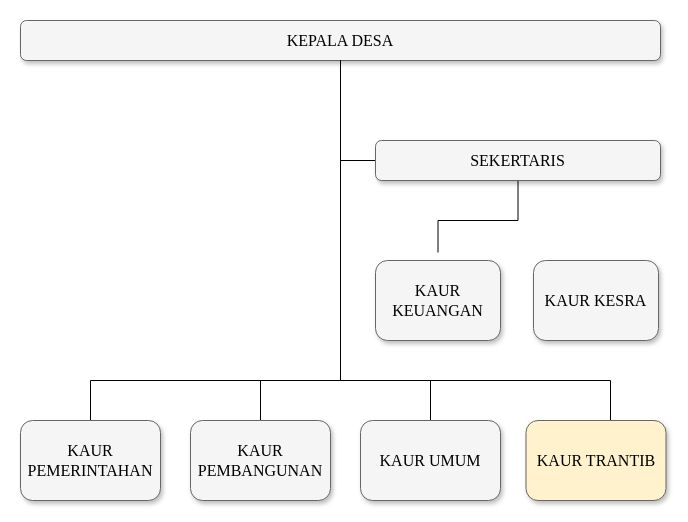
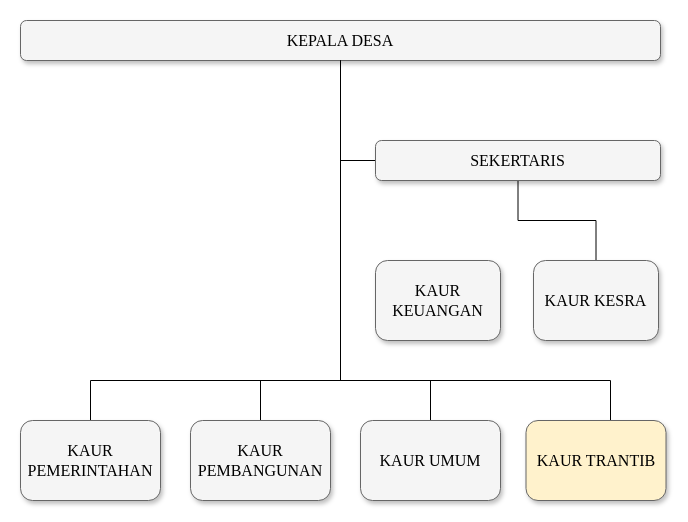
(464, 221) -> (575, 221)
